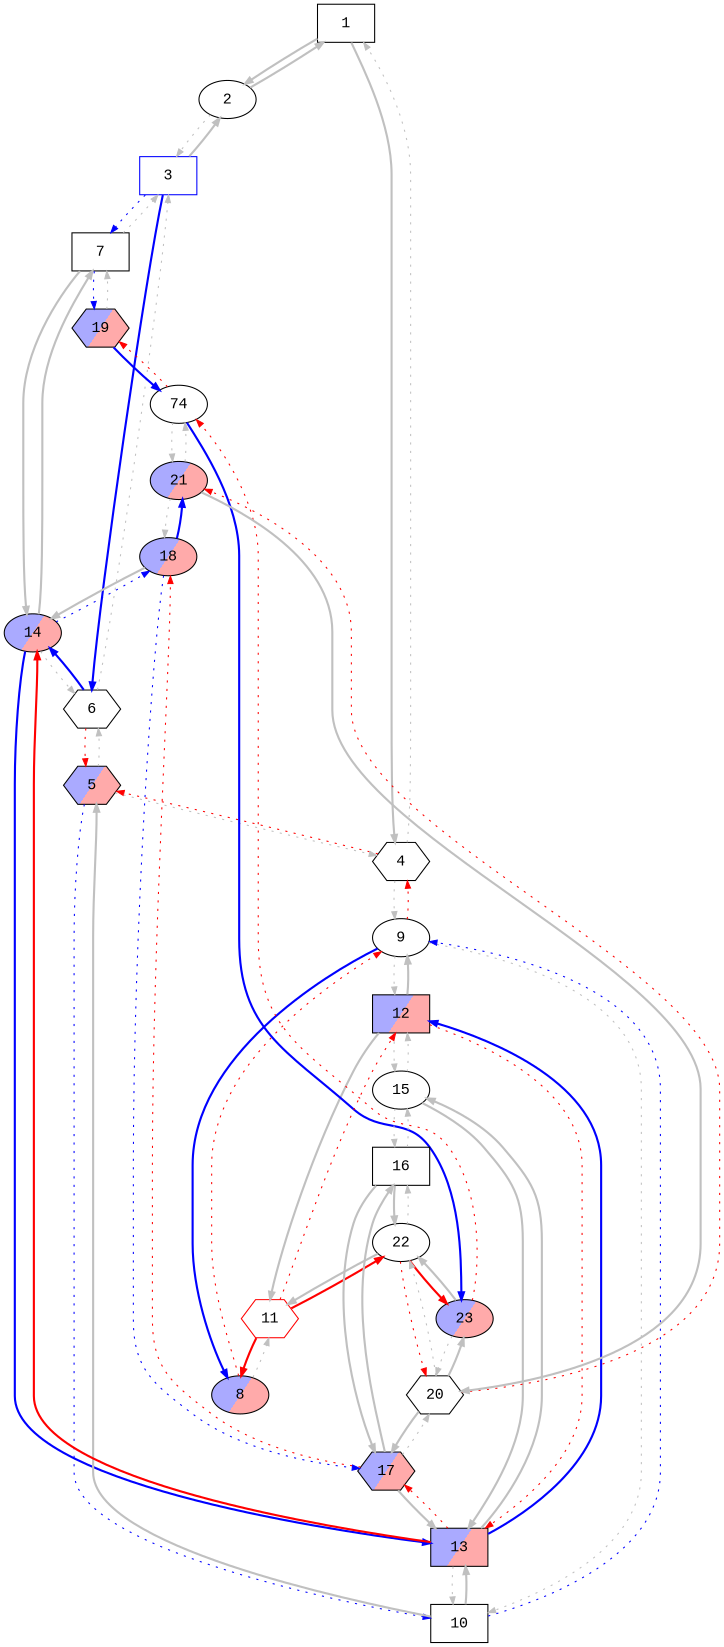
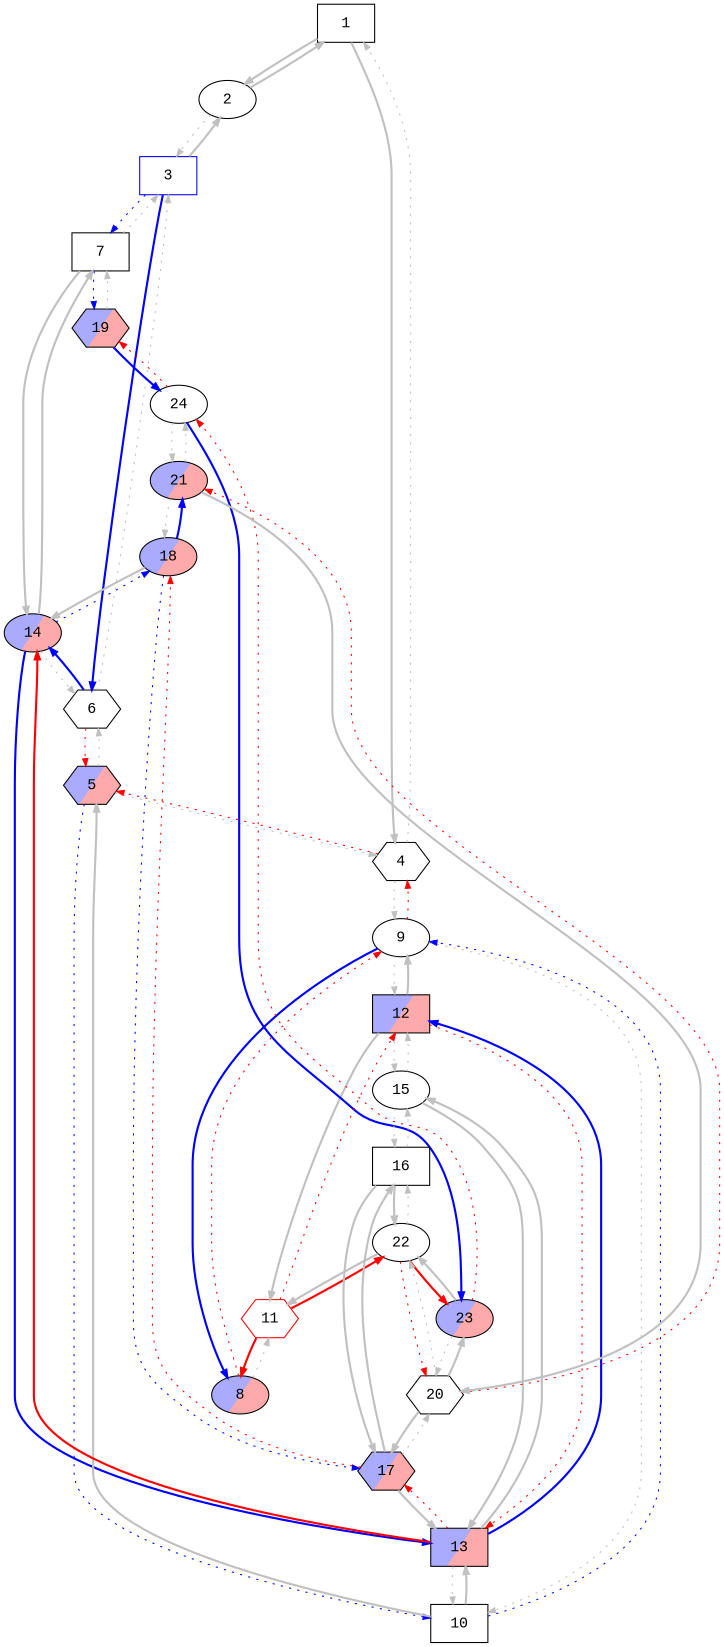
(179, 404) -> (179, 404)
